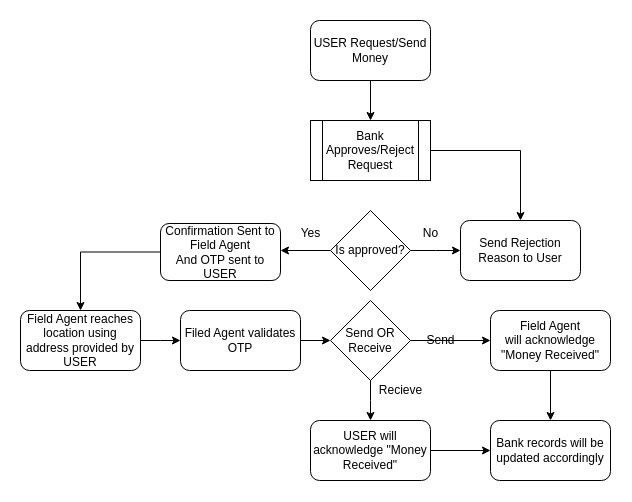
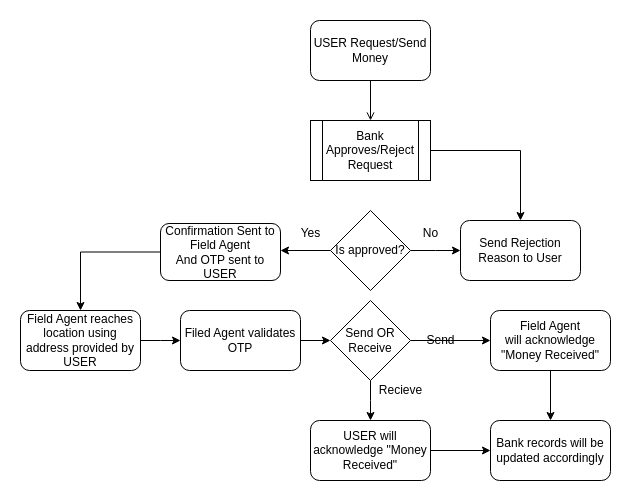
(371, 112) -> (371, 114)
